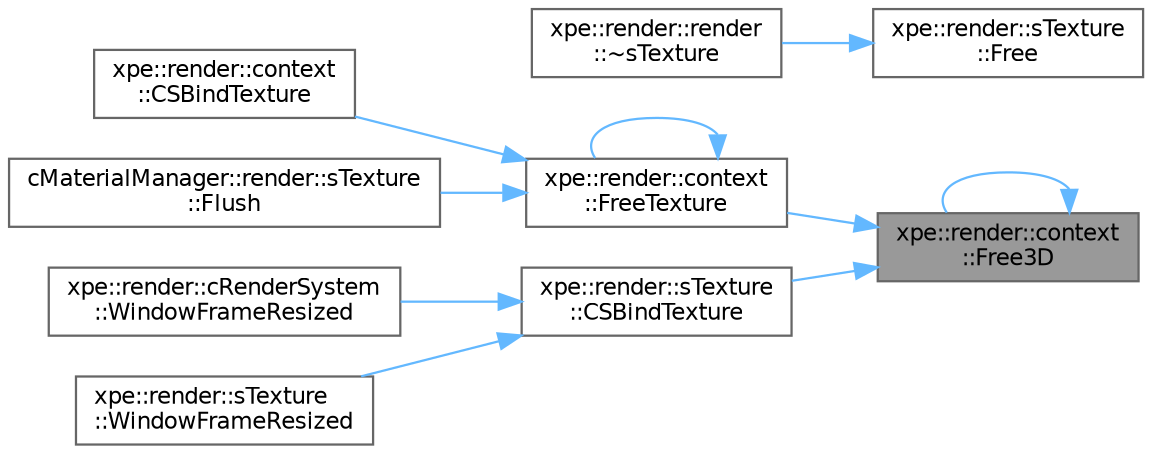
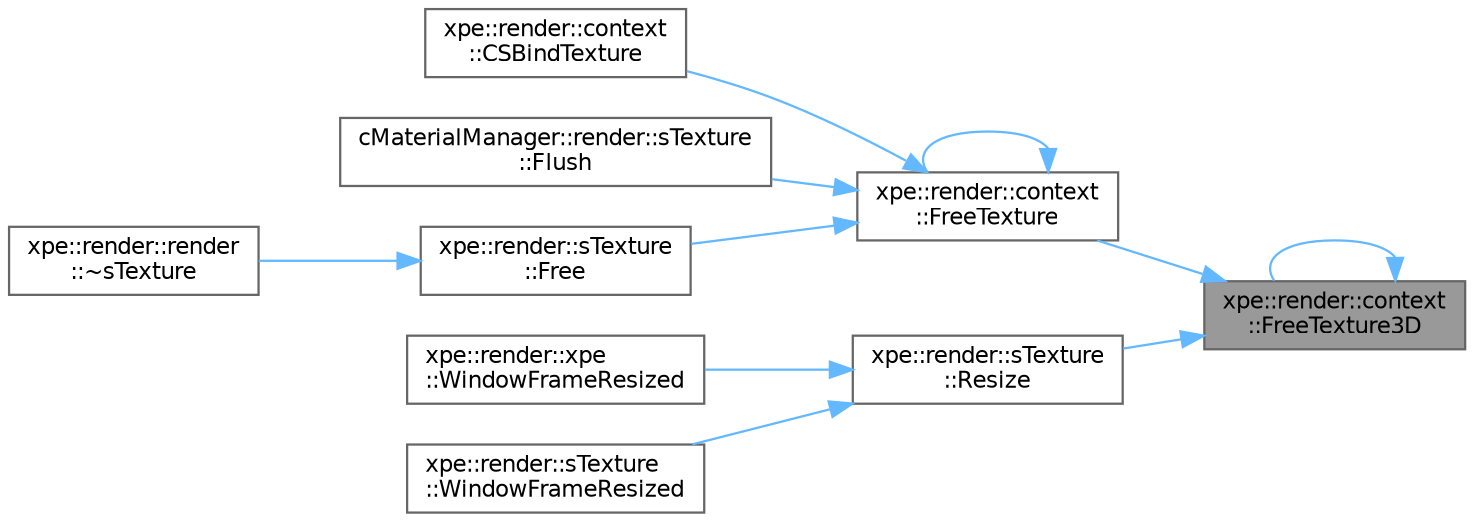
none -> (763, 235)
(1008, 247) -> (1335, 315)
(225, 302) -> (556, 370)
(657, 302) -> (988, 370)
